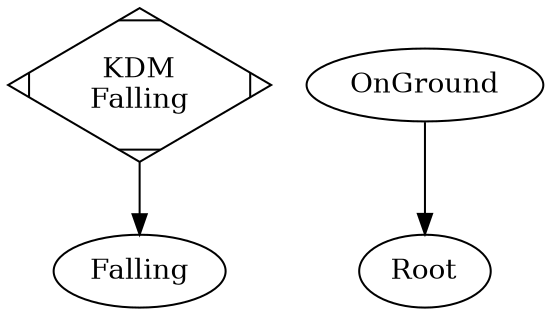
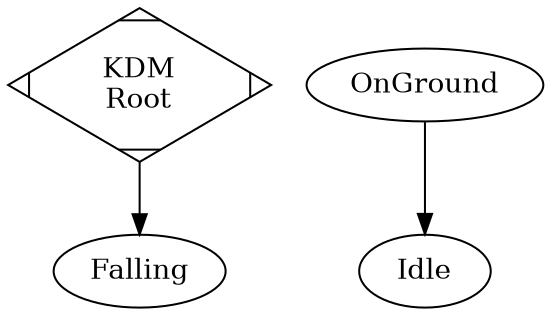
(140, 85) -> (140, 85)
(425, 271) -> (425, 271)
